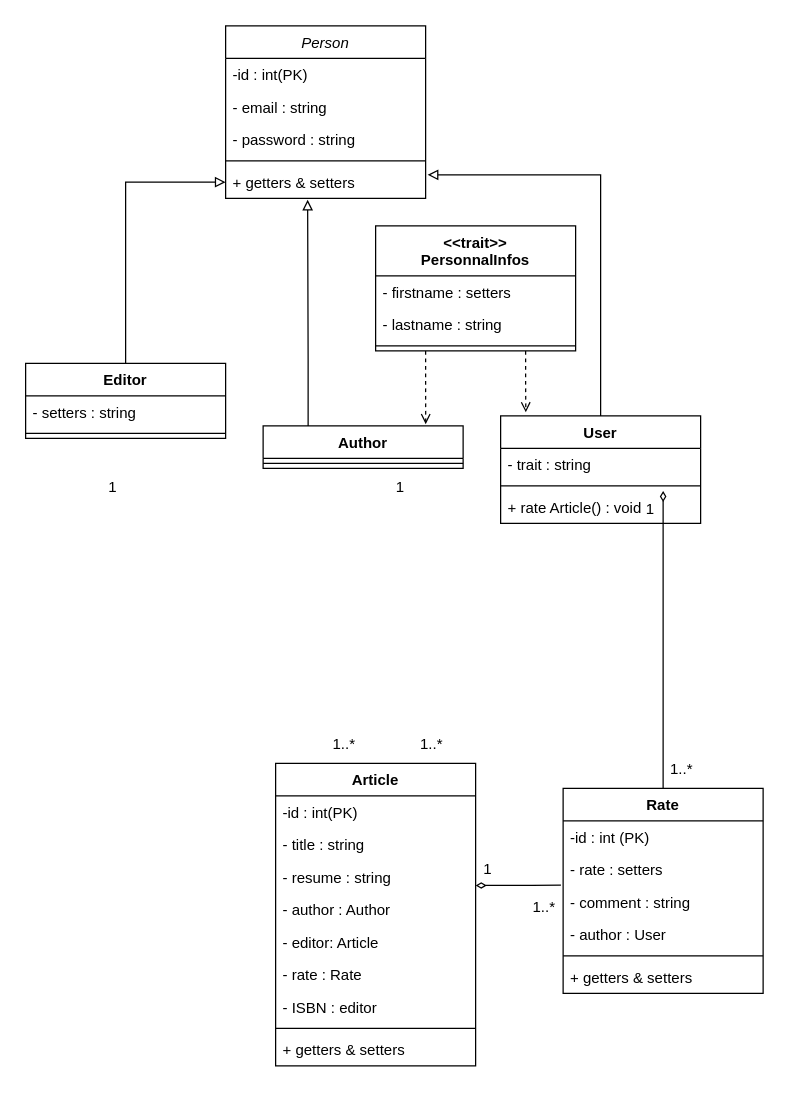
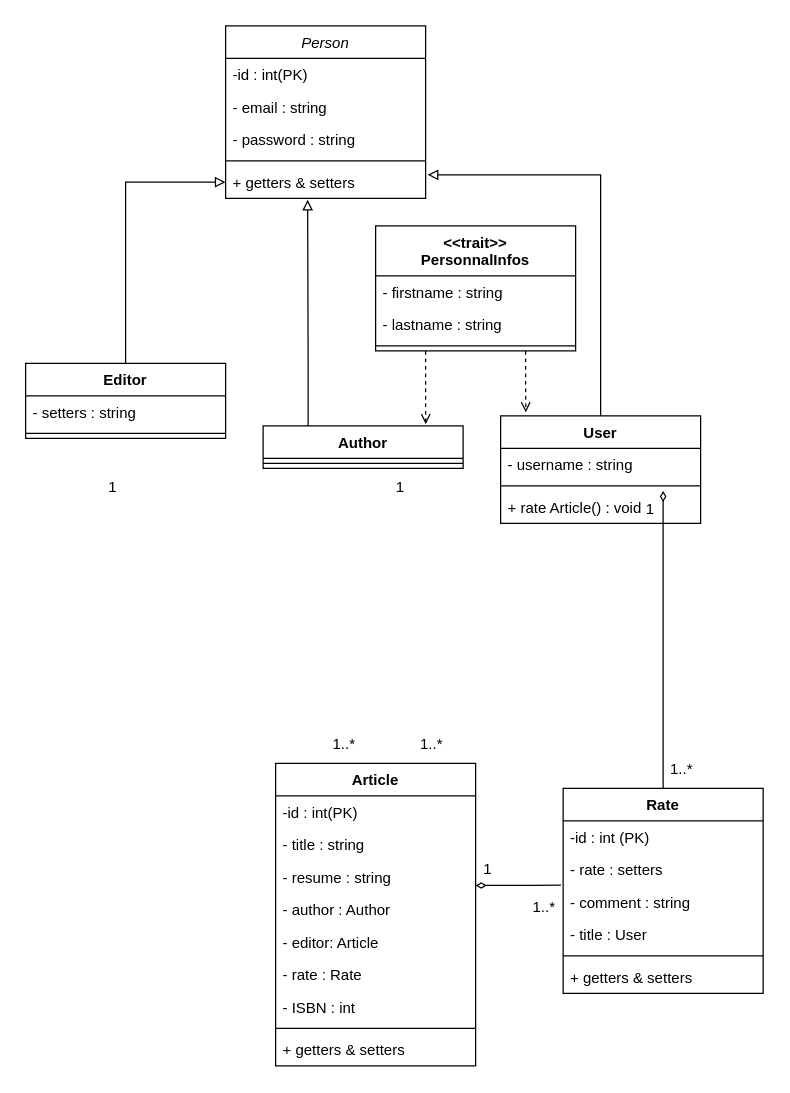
(461, 293) -> (455, 293)
(563, 465) -> (578, 465)
(625, 935) -> (617, 935)
(336, 1008) -> (323, 1008)
